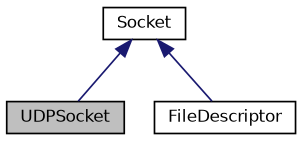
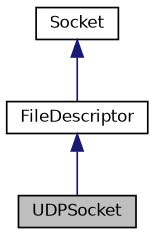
(99, 77) -> (77, 173)
